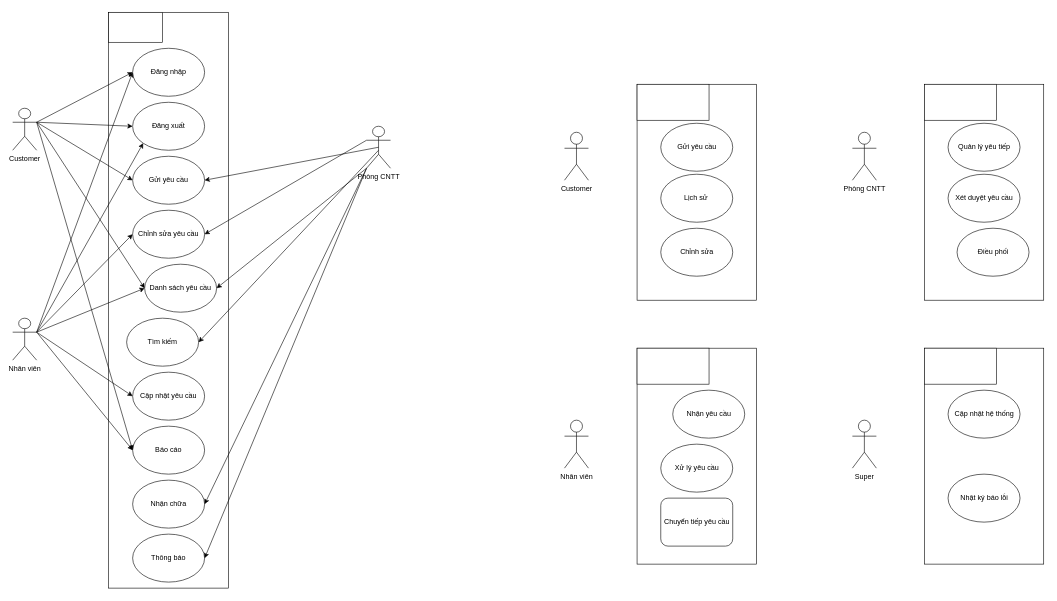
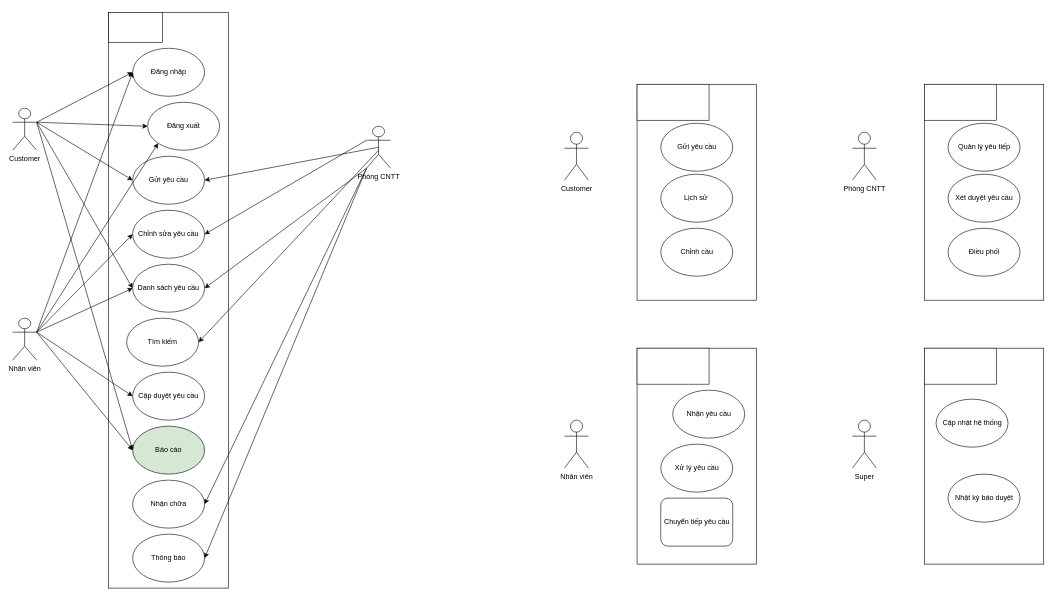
(168, 126) -> (183, 126)
(697, 252) -> (697, 252)
(993, 252) -> (984, 252)
(180, 288) -> (168, 288)
(168, 396) -> (168, 396)
(984, 414) -> (972, 423)
(168, 450) -> (168, 450)
(984, 498) -> (984, 498)
